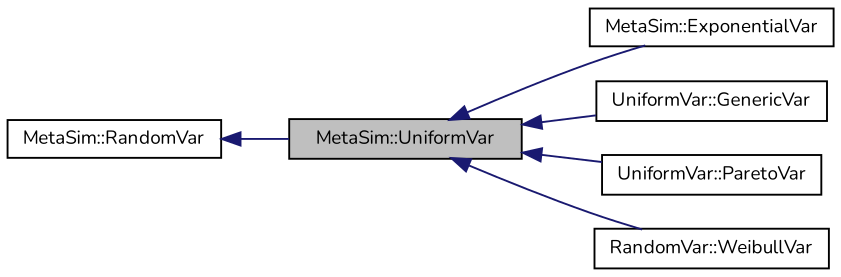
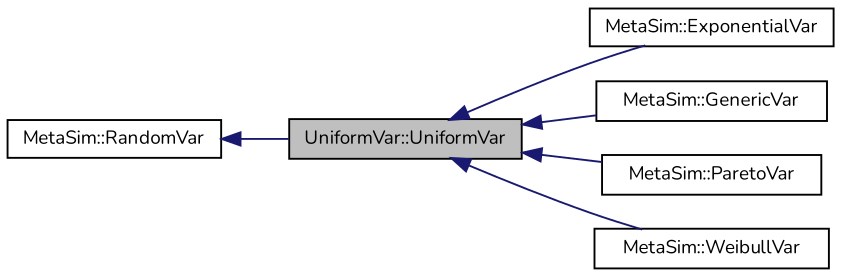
(712, 101) -> (712, 101)
(405, 139) -> (405, 139)
(712, 175) -> (712, 175)
(712, 249) -> (712, 249)
